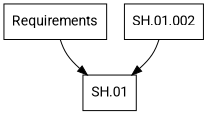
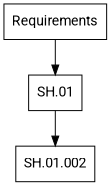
(151, 56) -> (55, 123)
